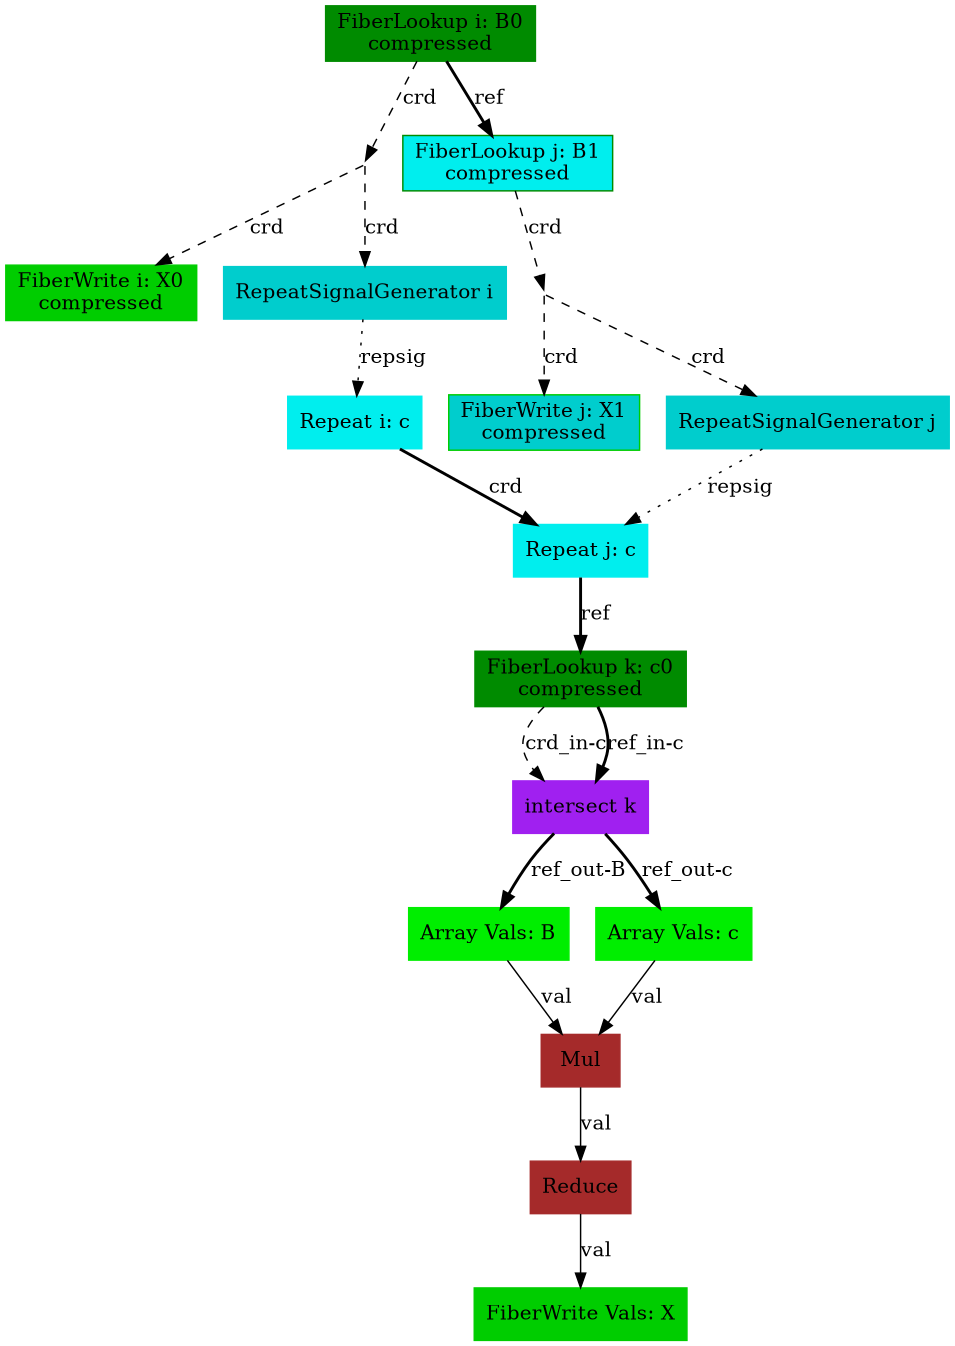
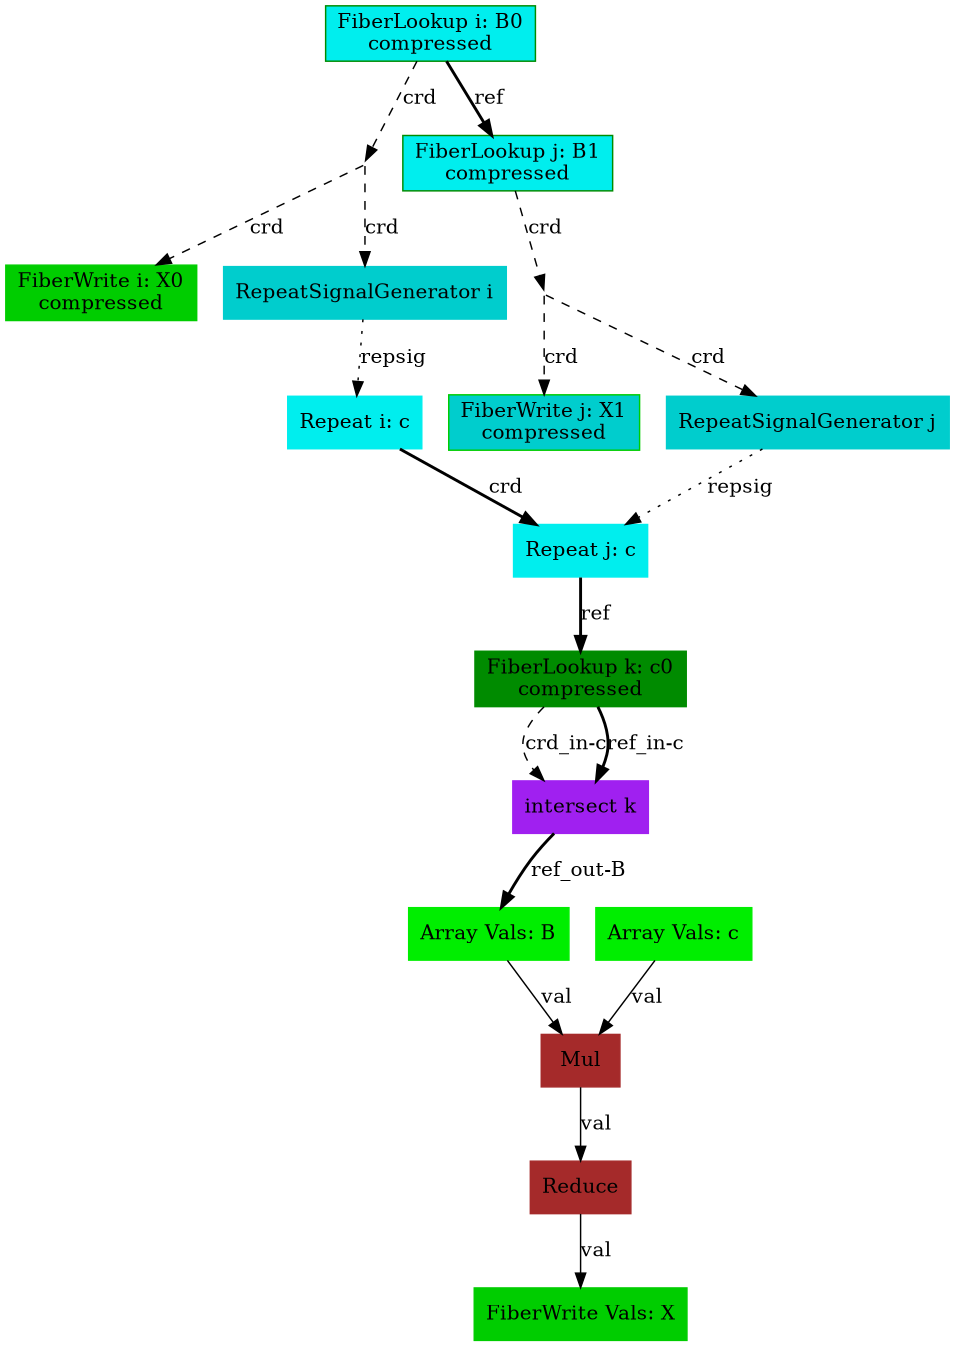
(431, 34) -> (431, 34)
(630, 863) -> none
